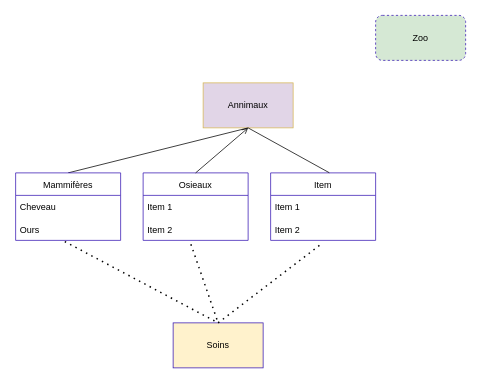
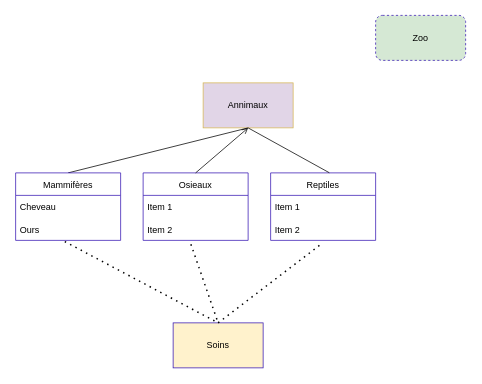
(323, 185) -> (323, 185)
